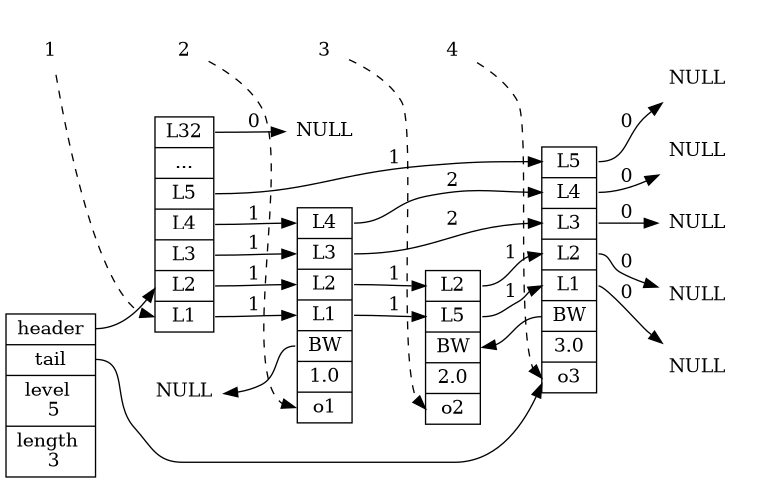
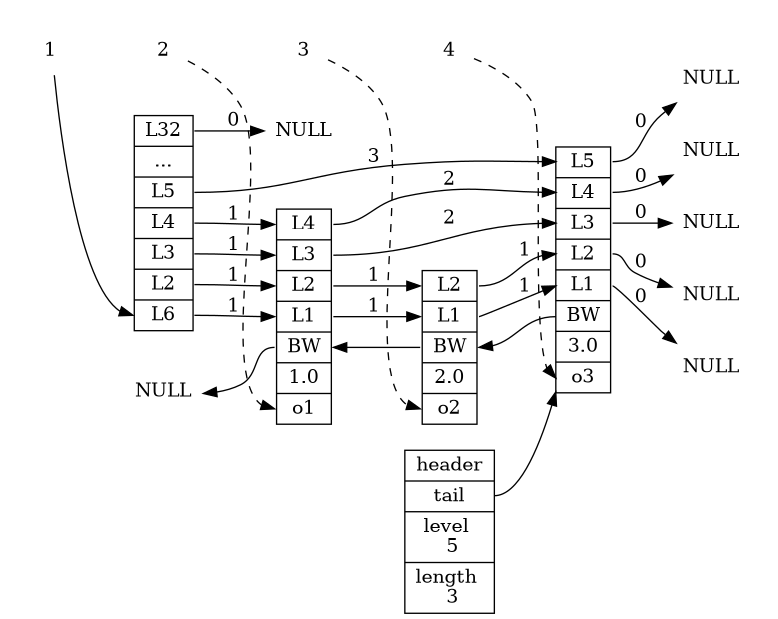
(395, 158) -> (374, 157)
(84, 200) -> (73, 198)
(184, 316) -> (164, 315)
(453, 316) -> (450, 316)
(124, 320) -> none
none -> (378, 347)
